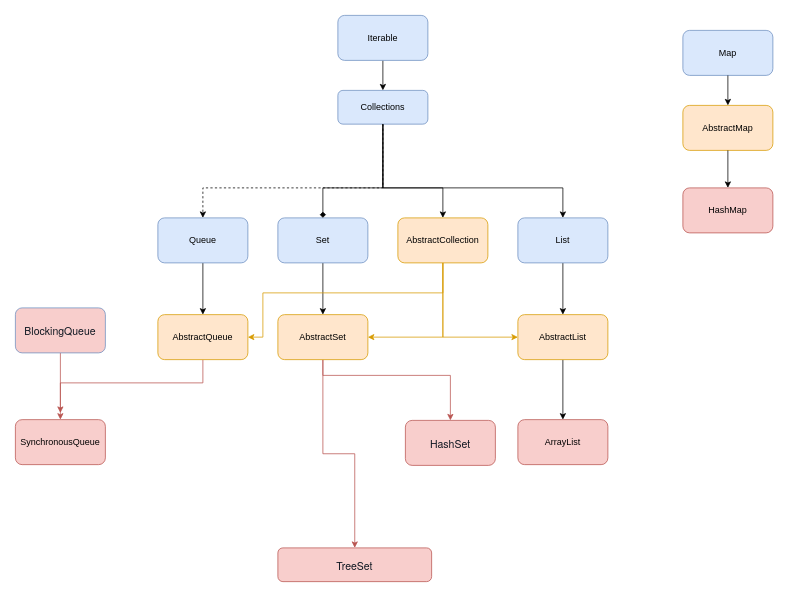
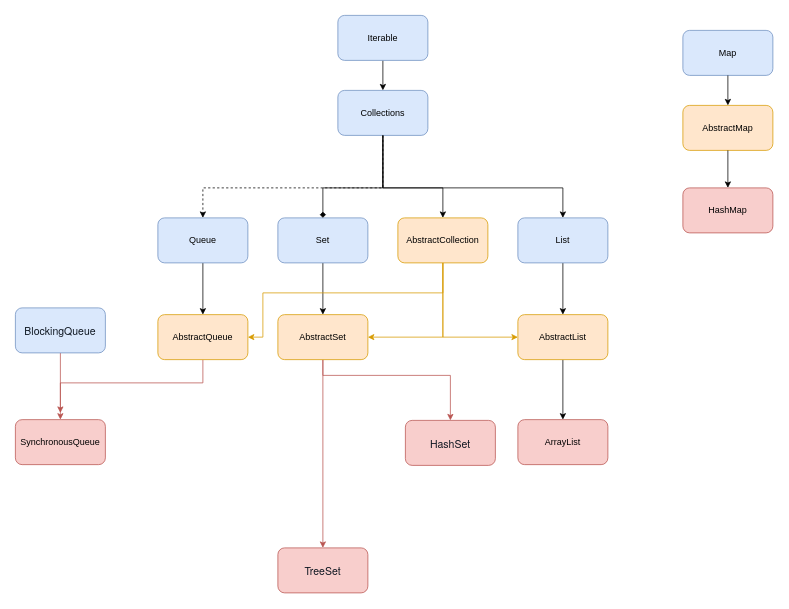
(383, 107) -> (383, 113)
(60, 330) -> (60, 330)
(355, 565) -> (323, 570)
